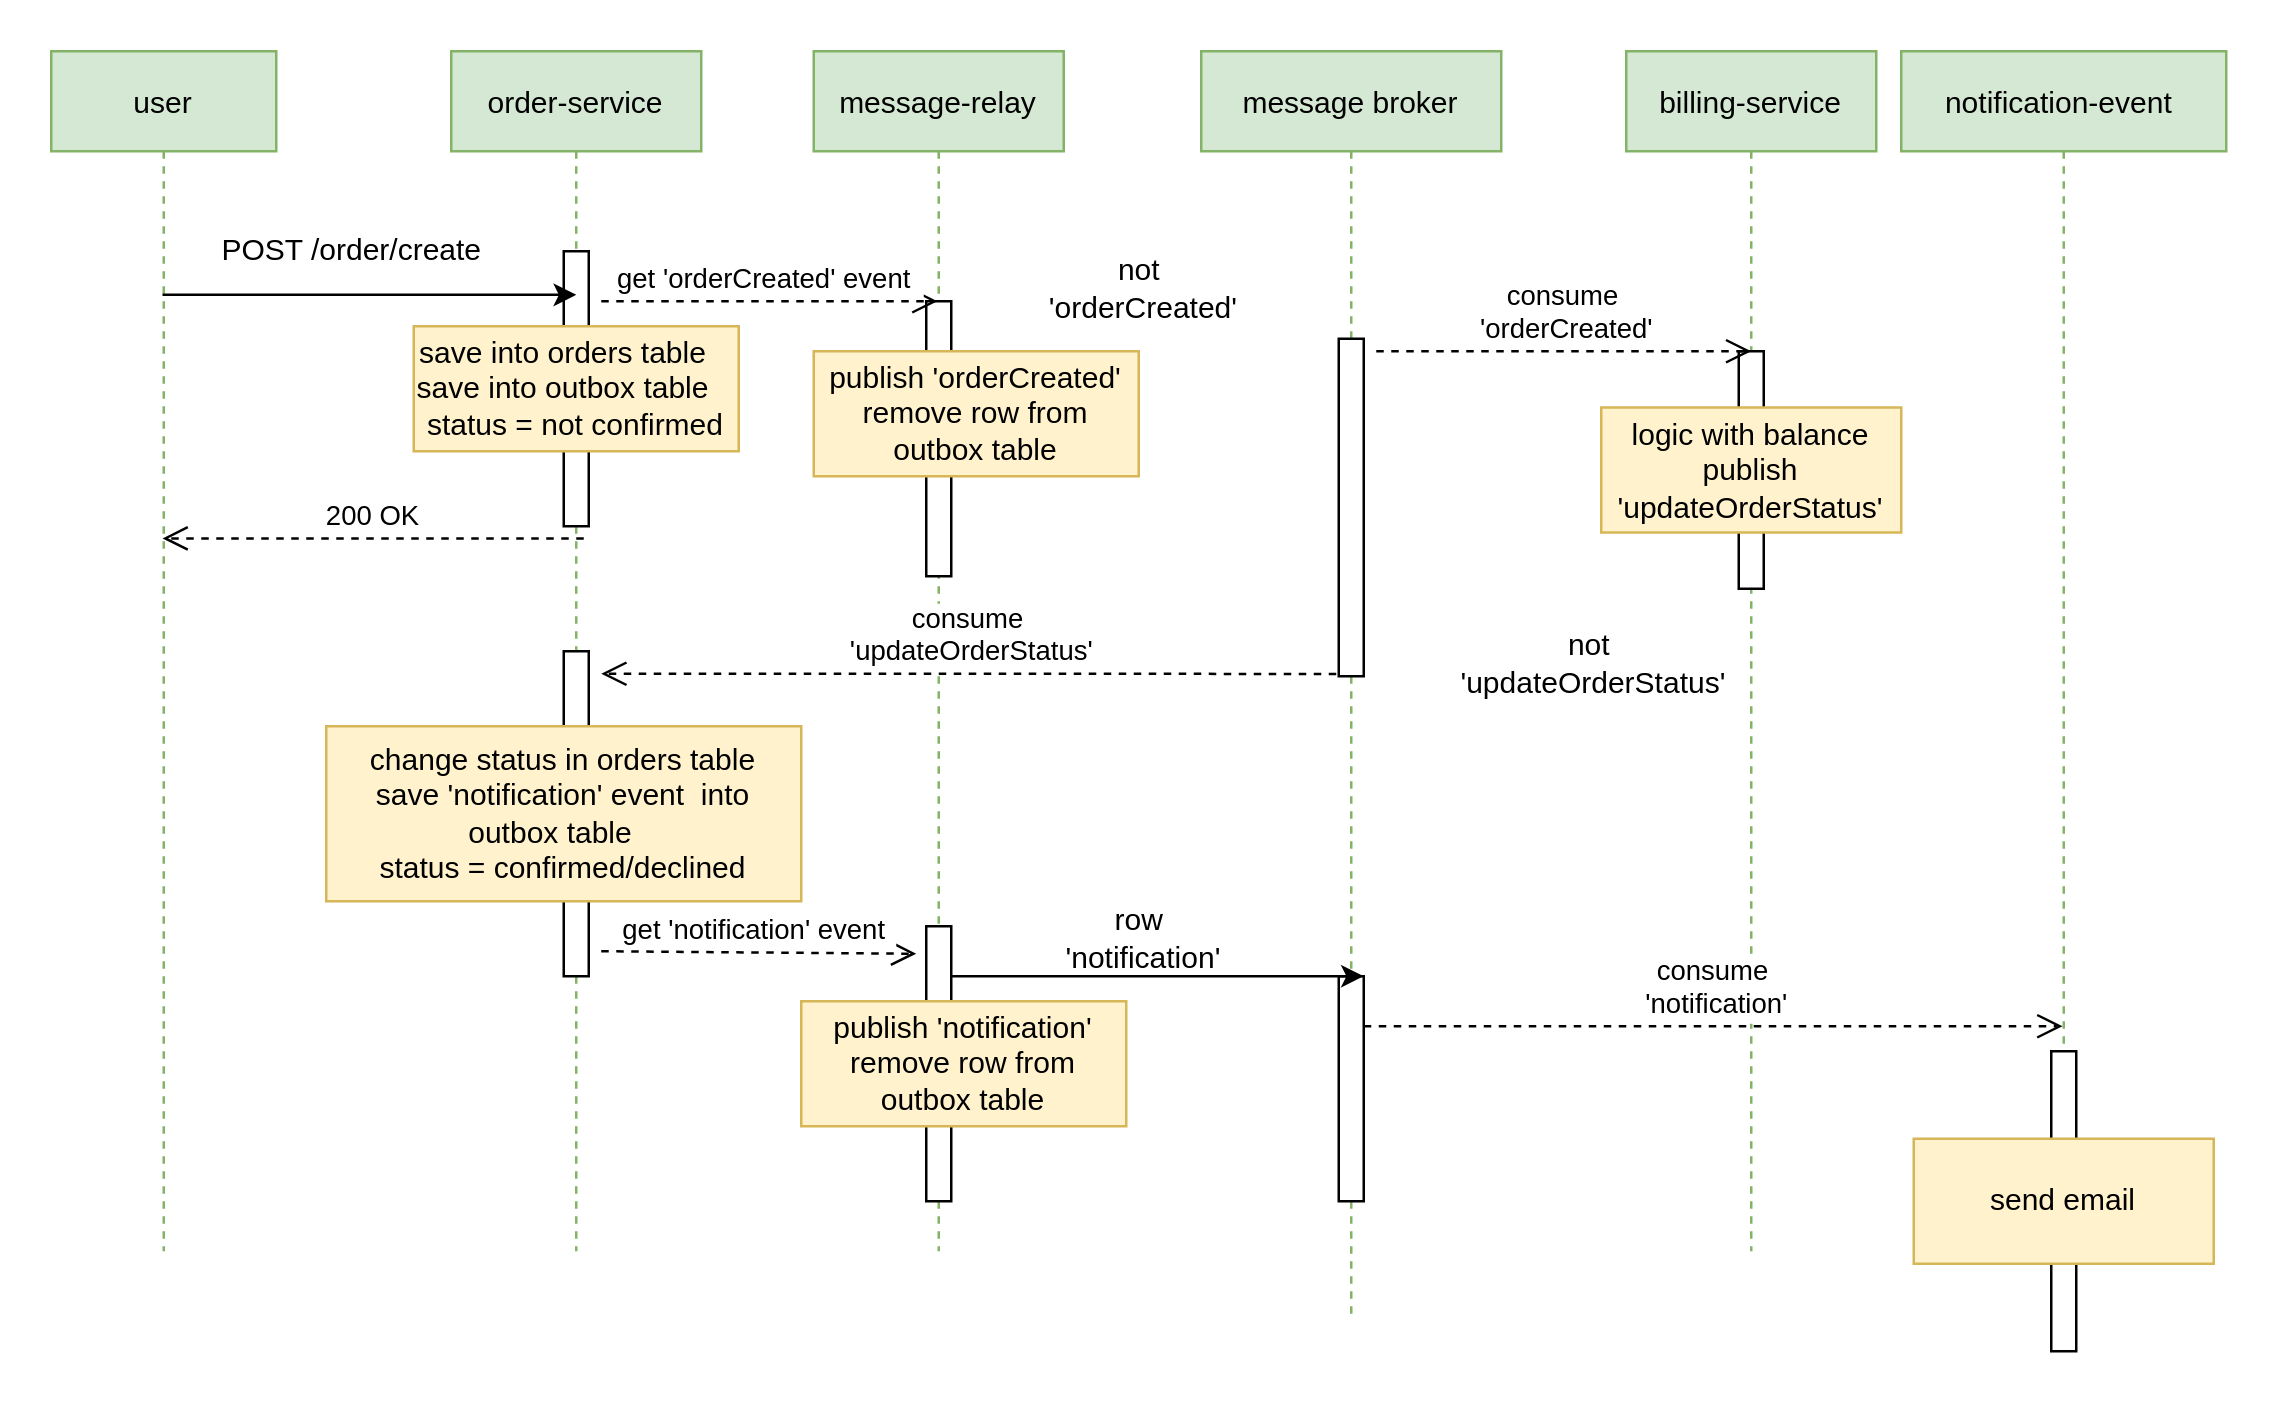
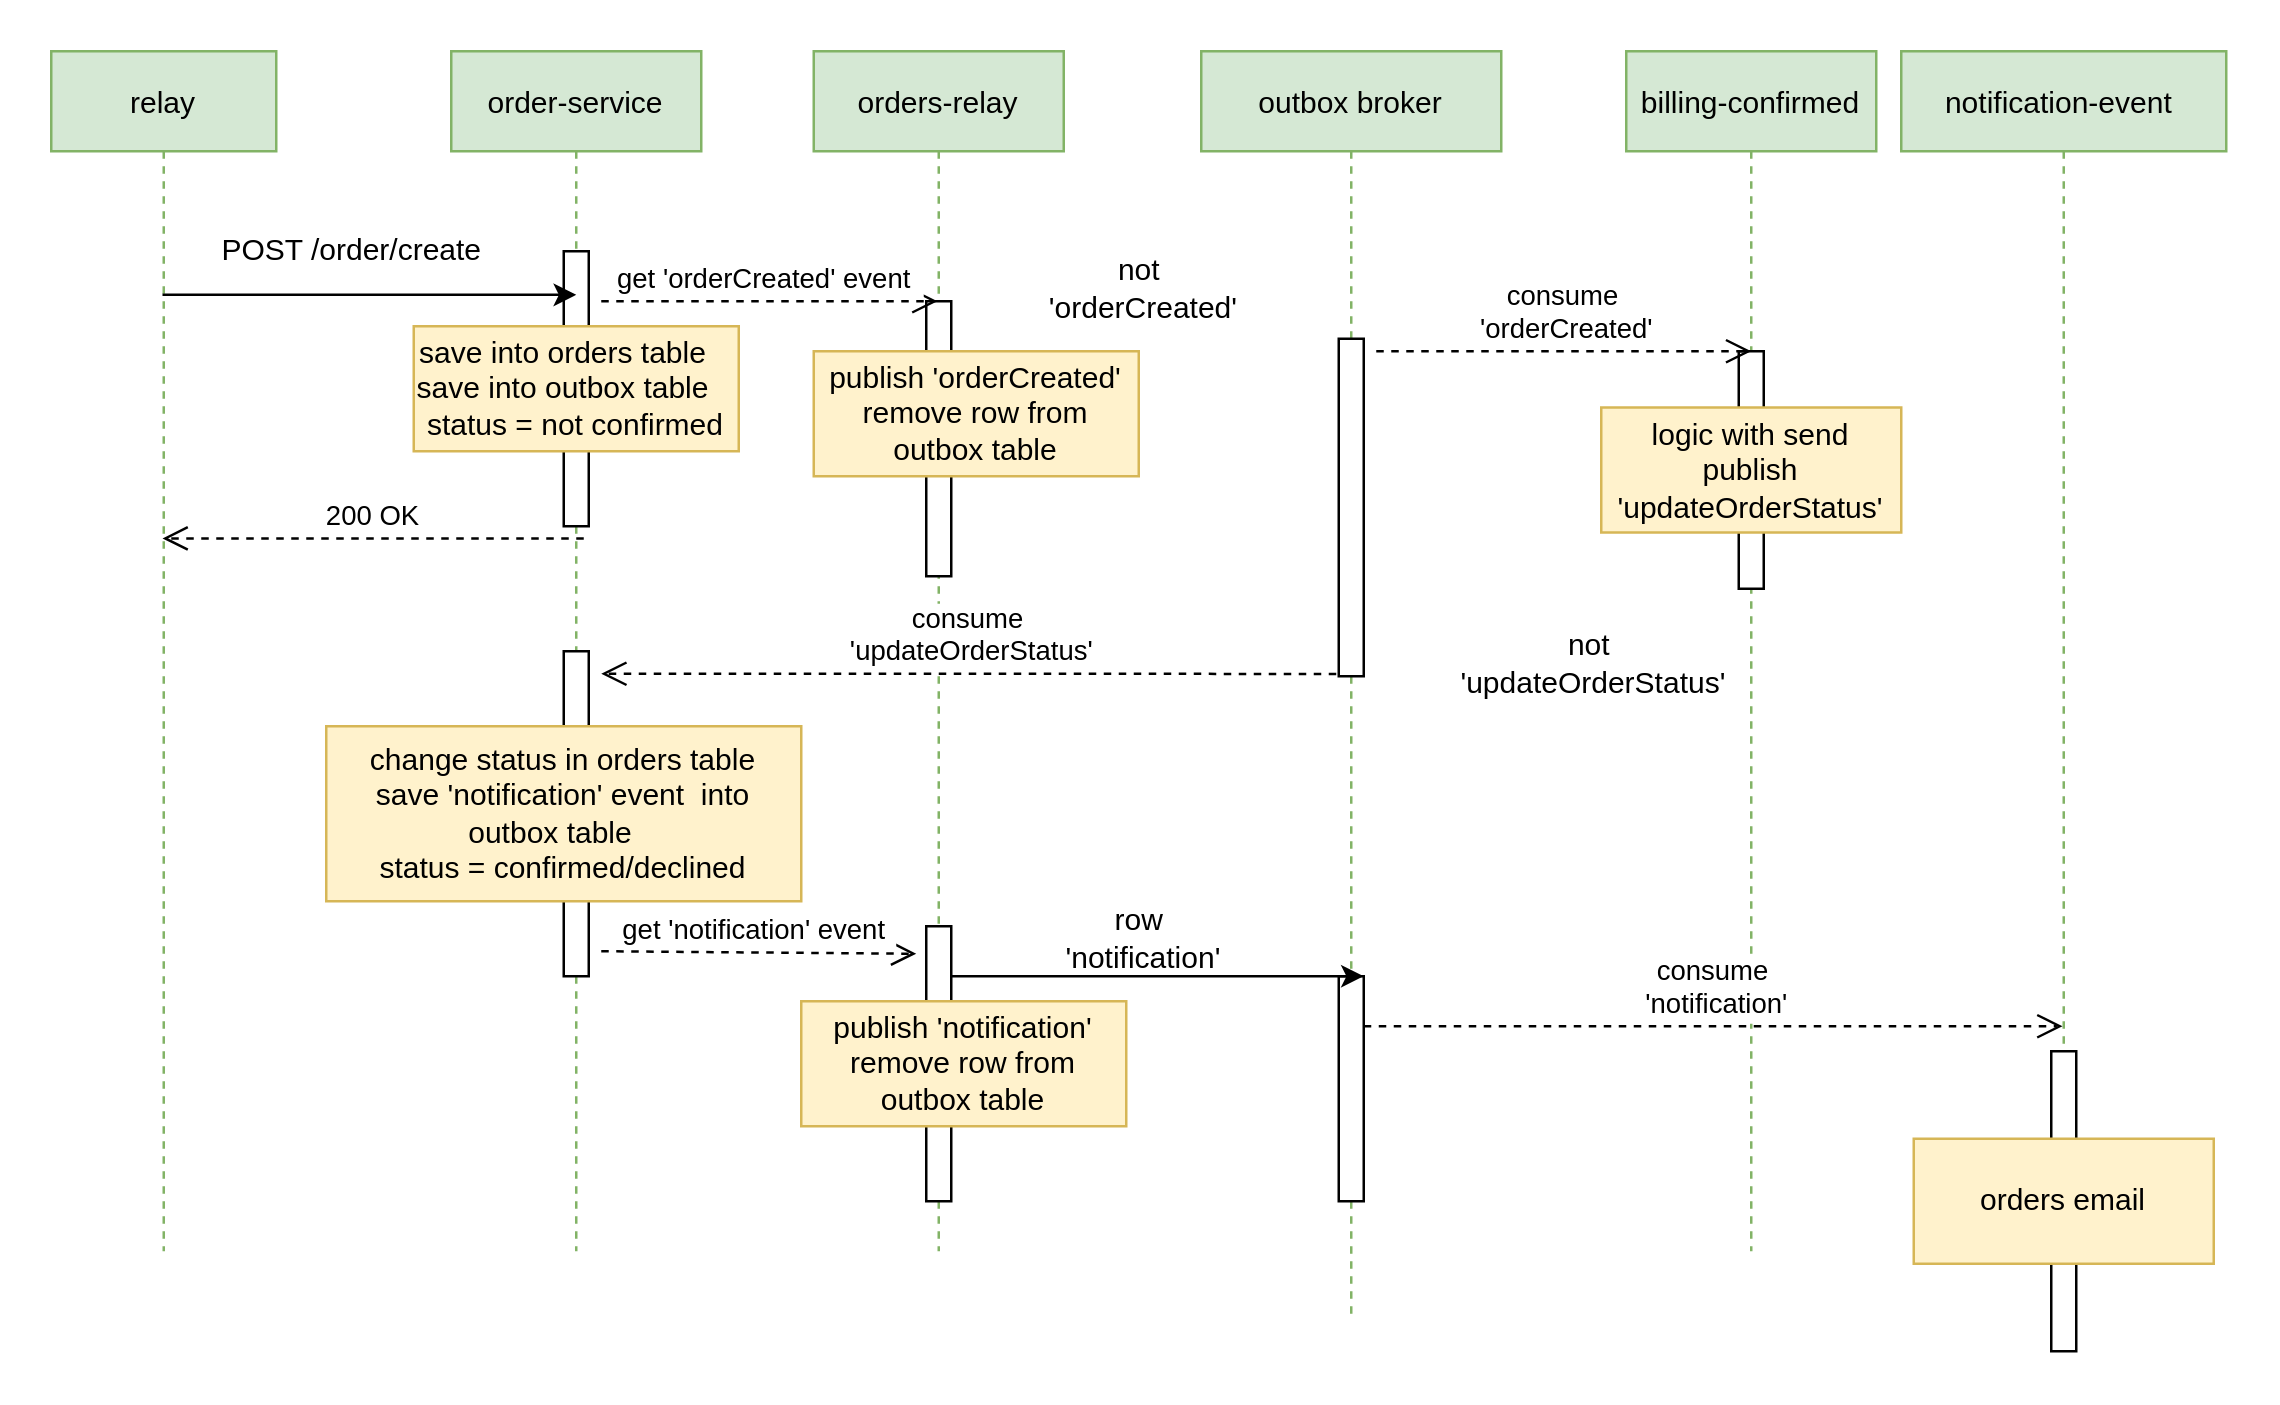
(163, 103) -> (163, 103)
(938, 103) -> (938, 103)
(1350, 103) -> (1350, 103)
(1750, 103) -> (1750, 103)
(1751, 471) -> (1751, 471)
(2064, 1201) -> (2064, 1201)
